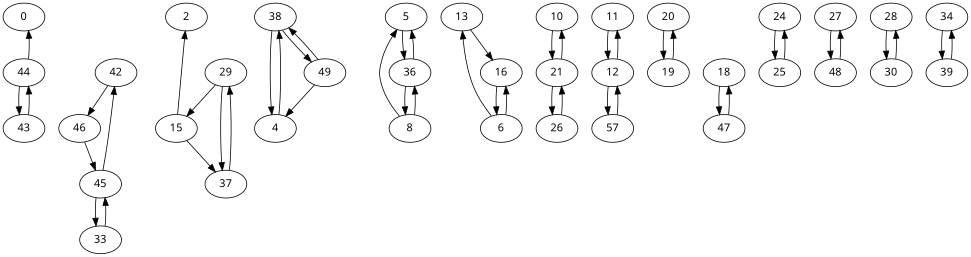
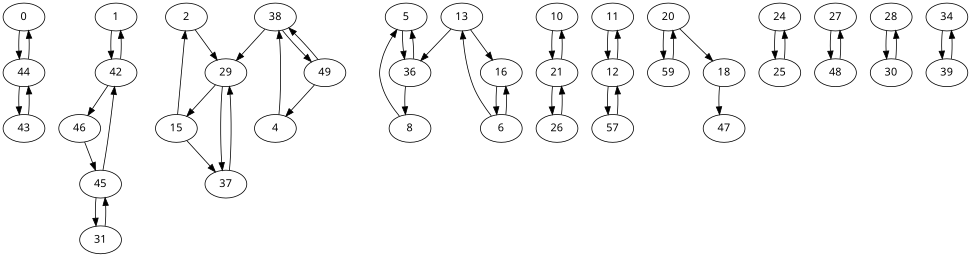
none -> (116, 17)
none -> (19, 41)
none -> (204, 42)
(270, 69) -> (253, 42)
(668, 73) -> (668, 73)
(415, 104) -> (439, 42)
(729, 104) -> (693, 42)
(101, 240) -> (101, 240)
